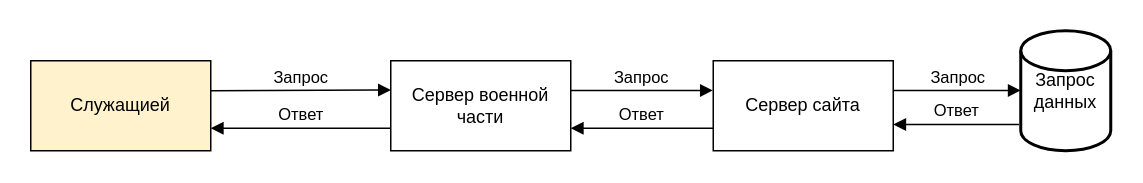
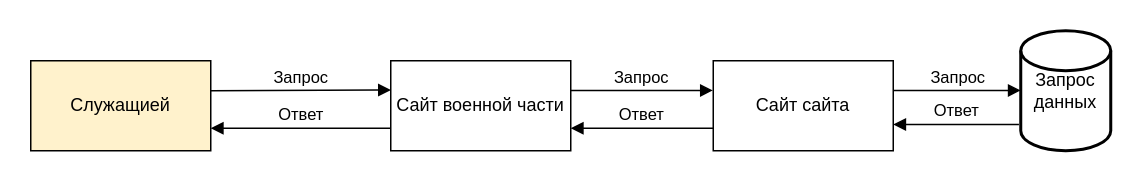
(481, 106) -> (481, 106)
(803, 106) -> (803, 106)
